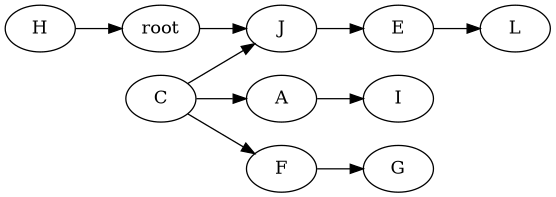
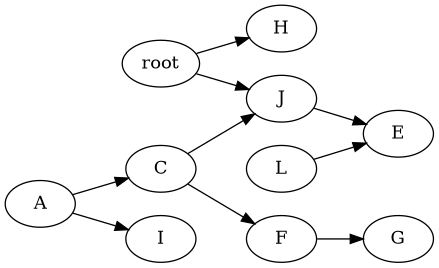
(92, 29) -> (216, 48)
(451, 29) -> (334, 153)
(215, 99) -> (94, 188)
